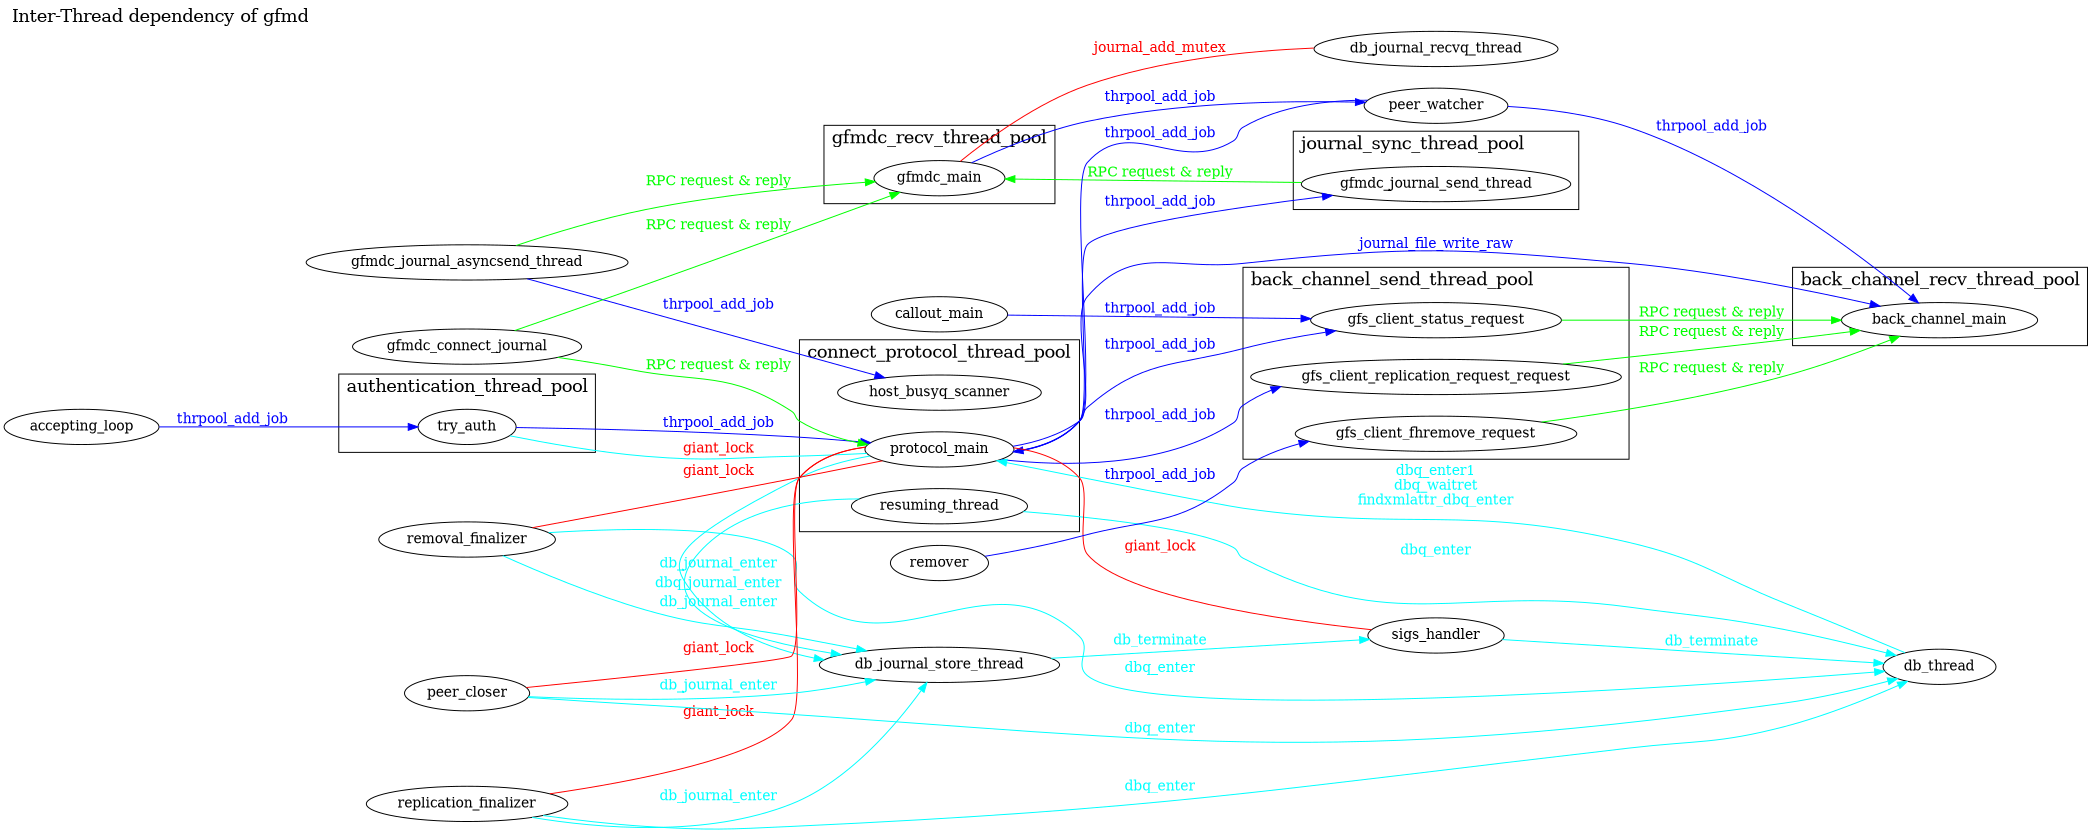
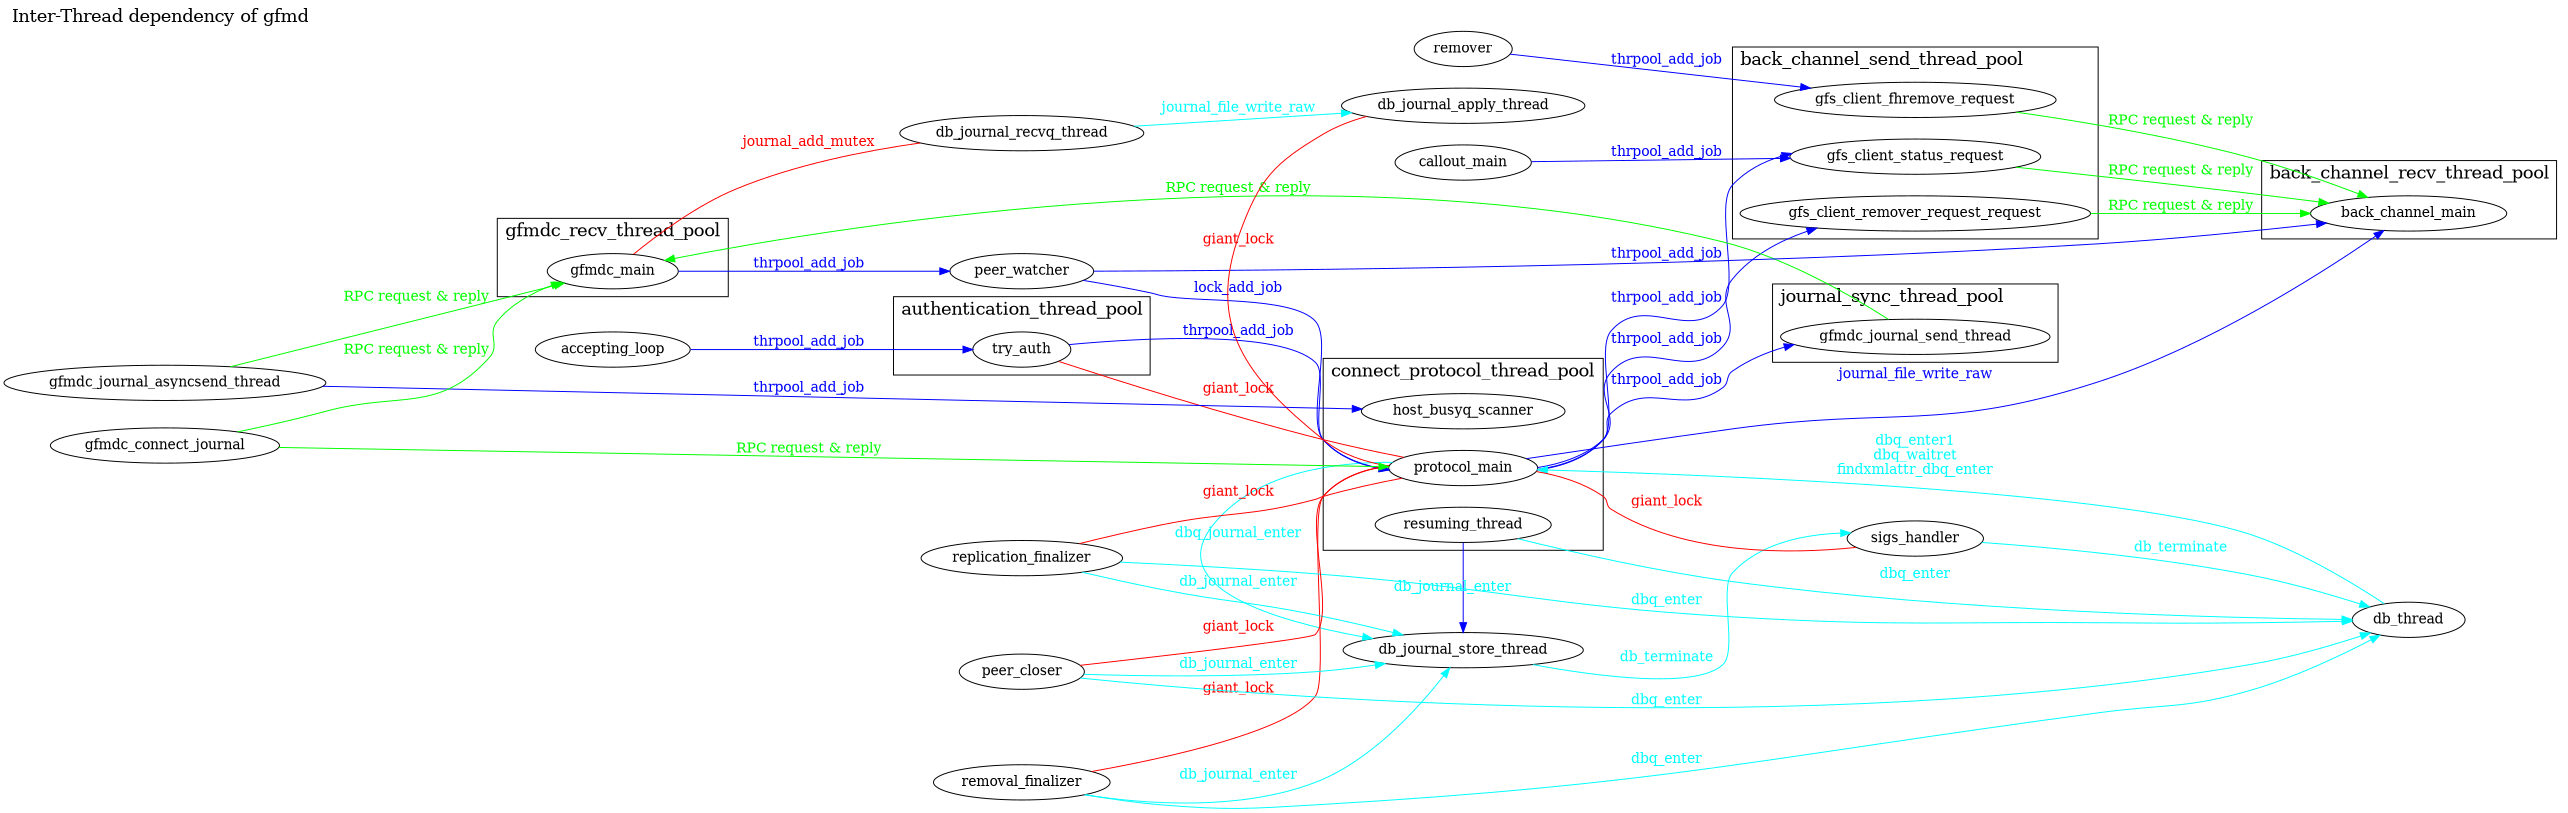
none -> (1463, 106)
(1160, 134) -> (1238, 288)
(1436, 377) -> (1915, 213)
(688, 459) -> (1230, 414)
(691, 566) -> (1463, 583)
